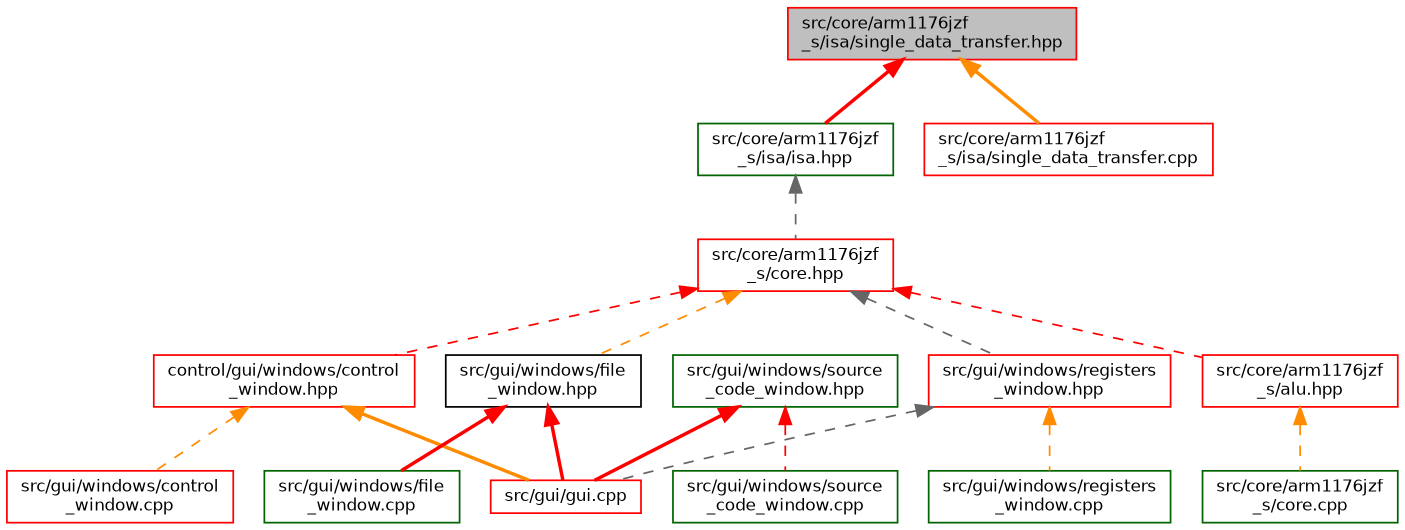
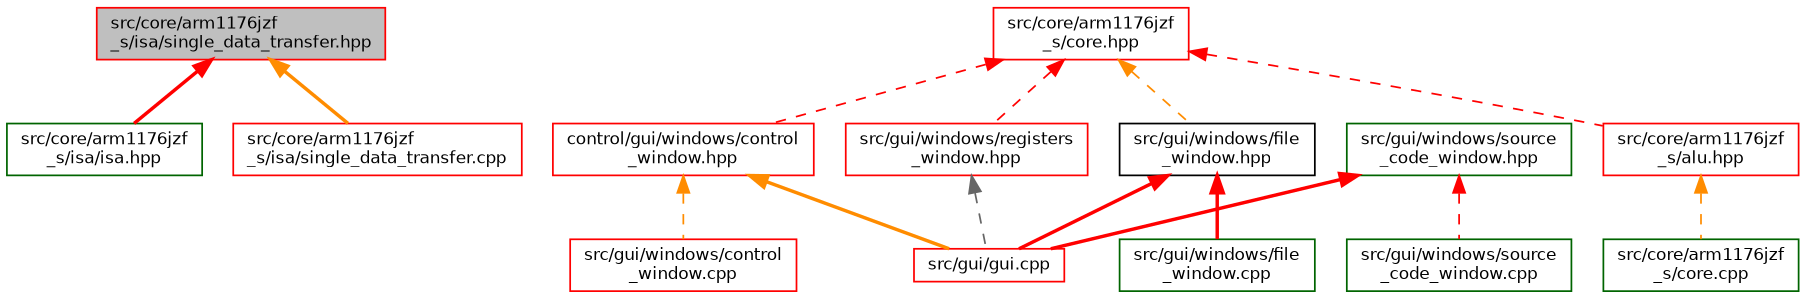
(796, 216) -> none
(931, 327) -> (1022, 97)
(1050, 497) -> none
